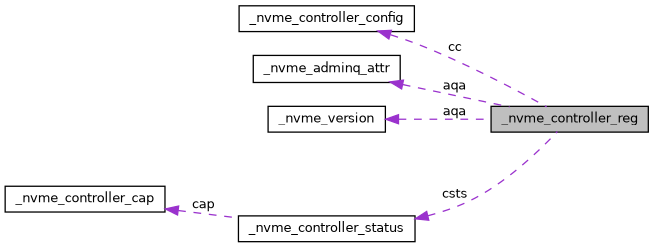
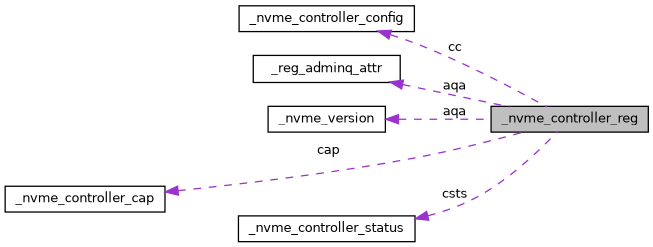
(327, 69) -> (327, 69)
(208, 214) -> (353, 168)
